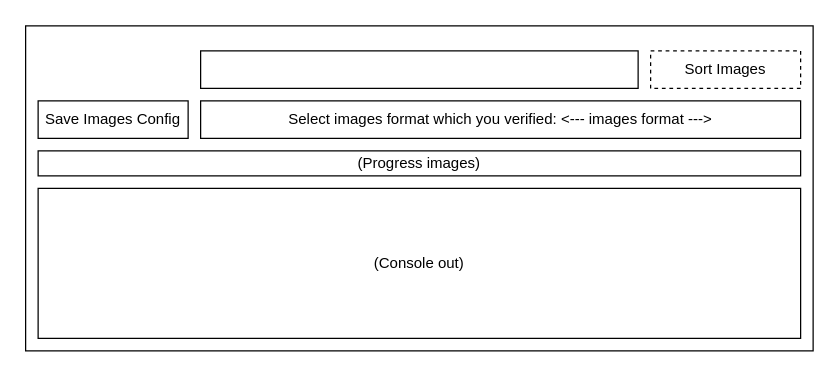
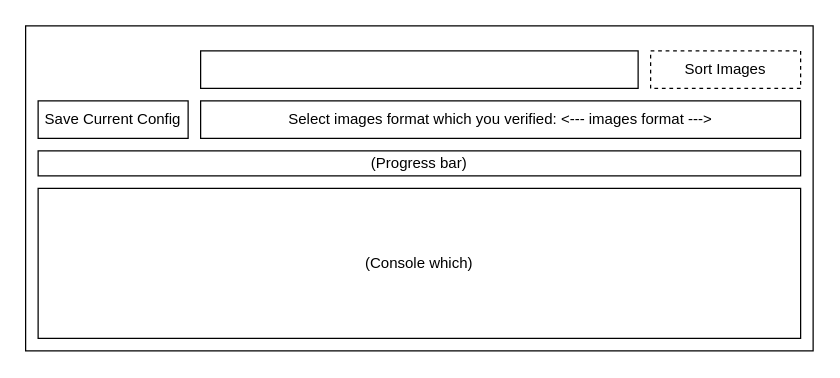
(113, 119) -> (113, 119)
(419, 163) -> (419, 163)
(419, 263) -> (419, 263)
